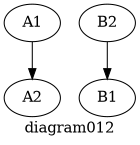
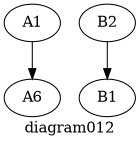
(32, 98) -> (32, 98)
